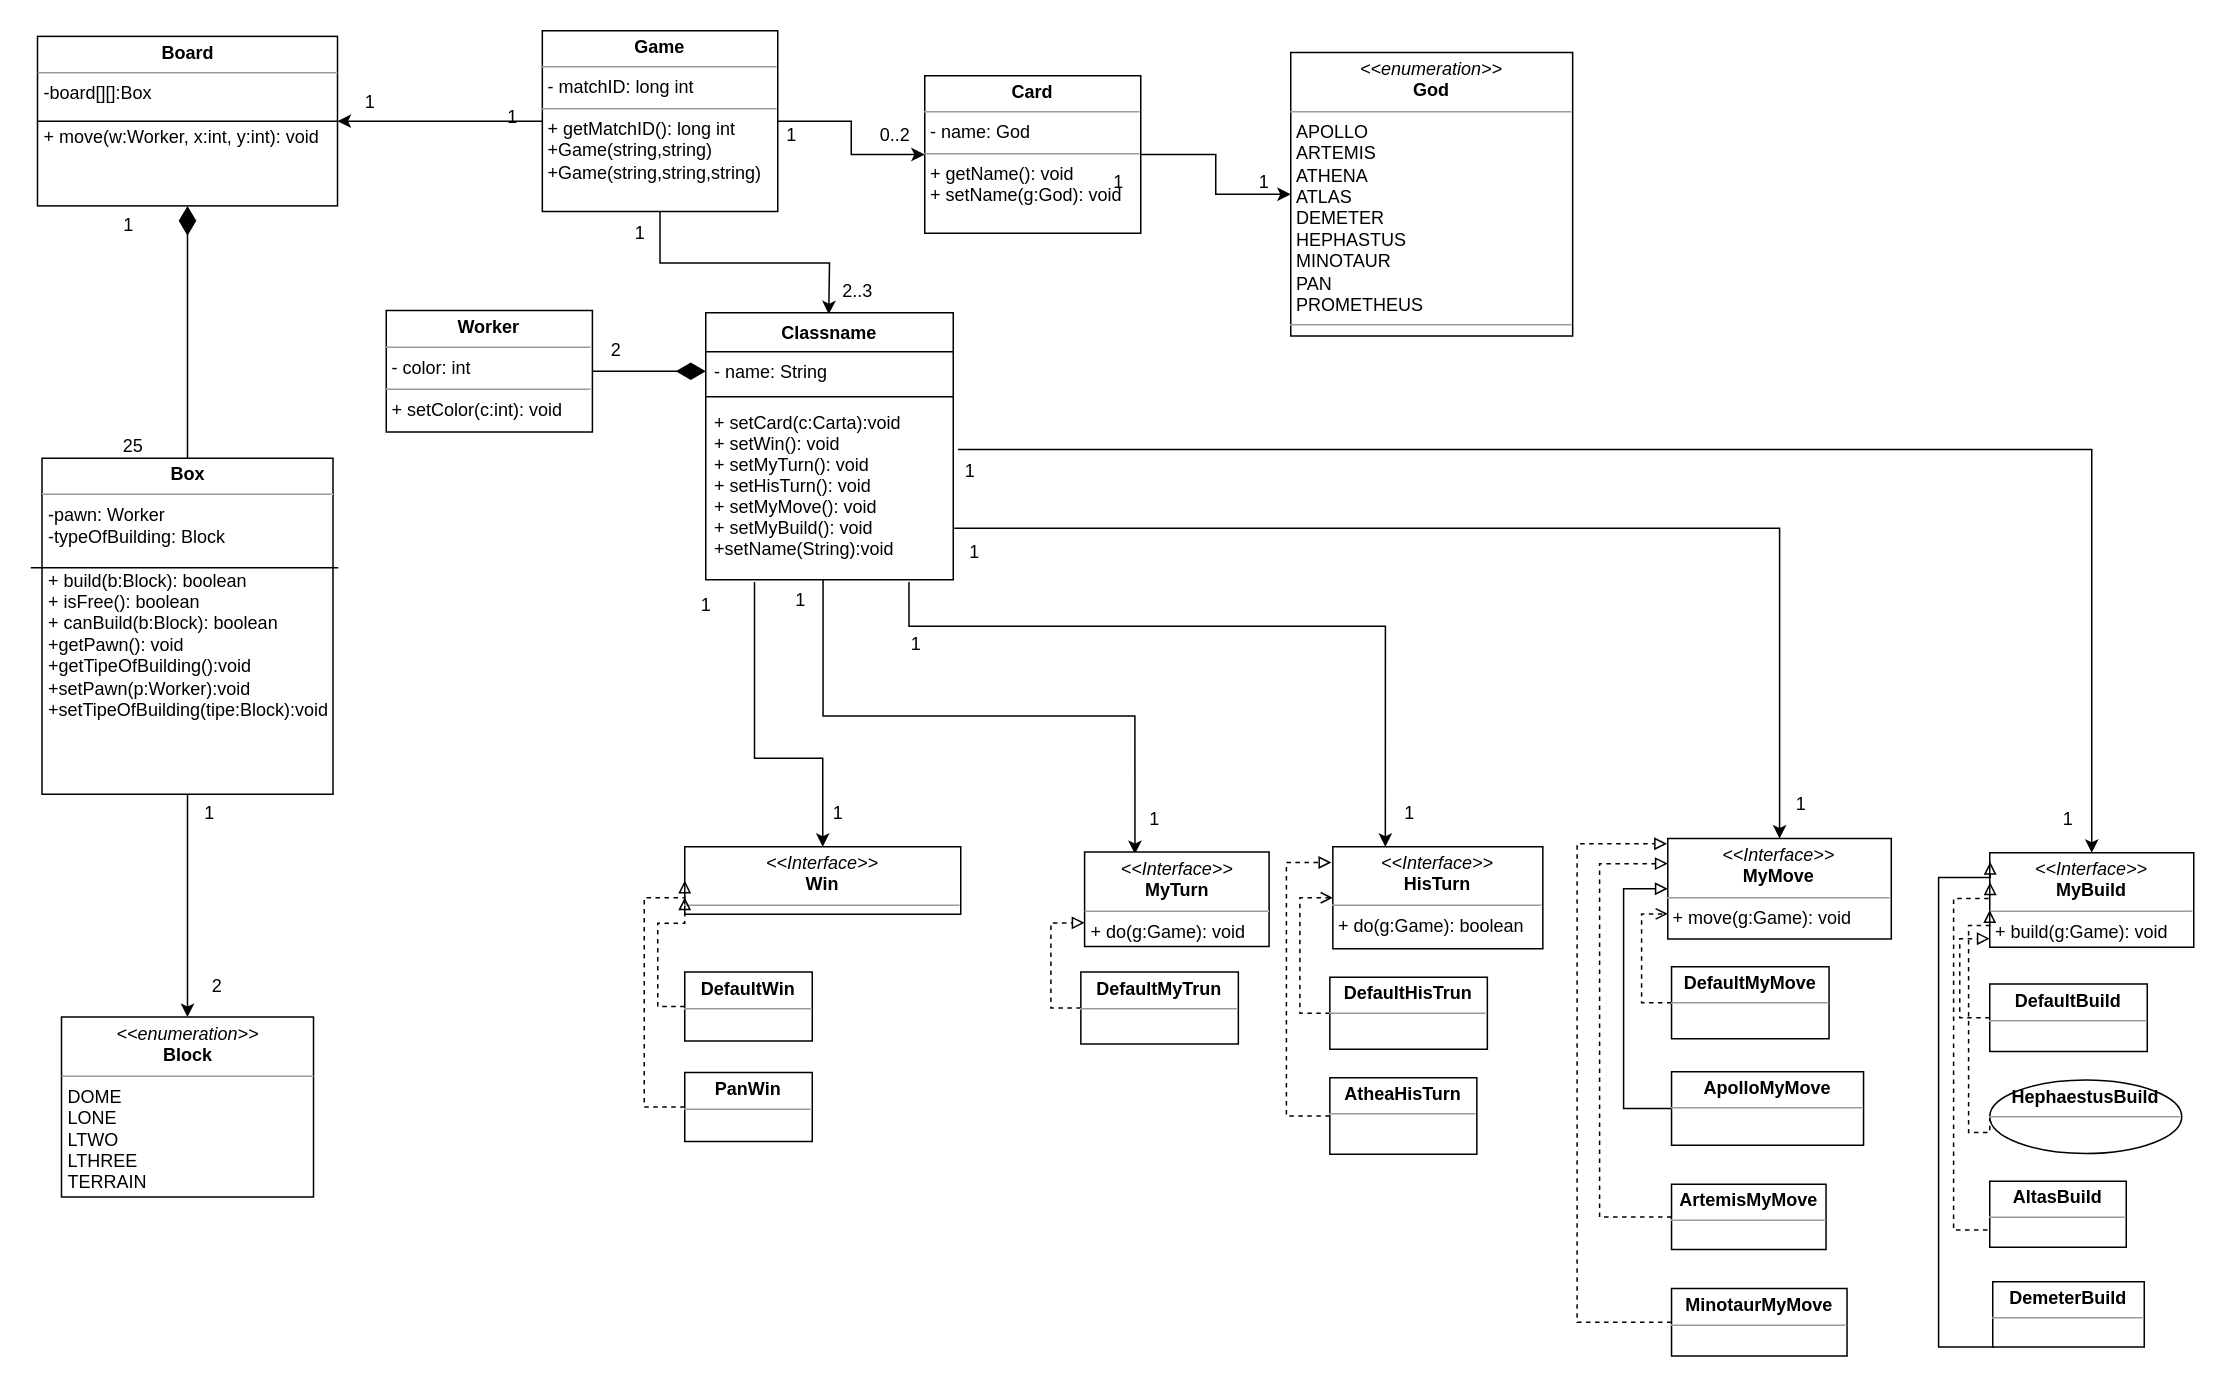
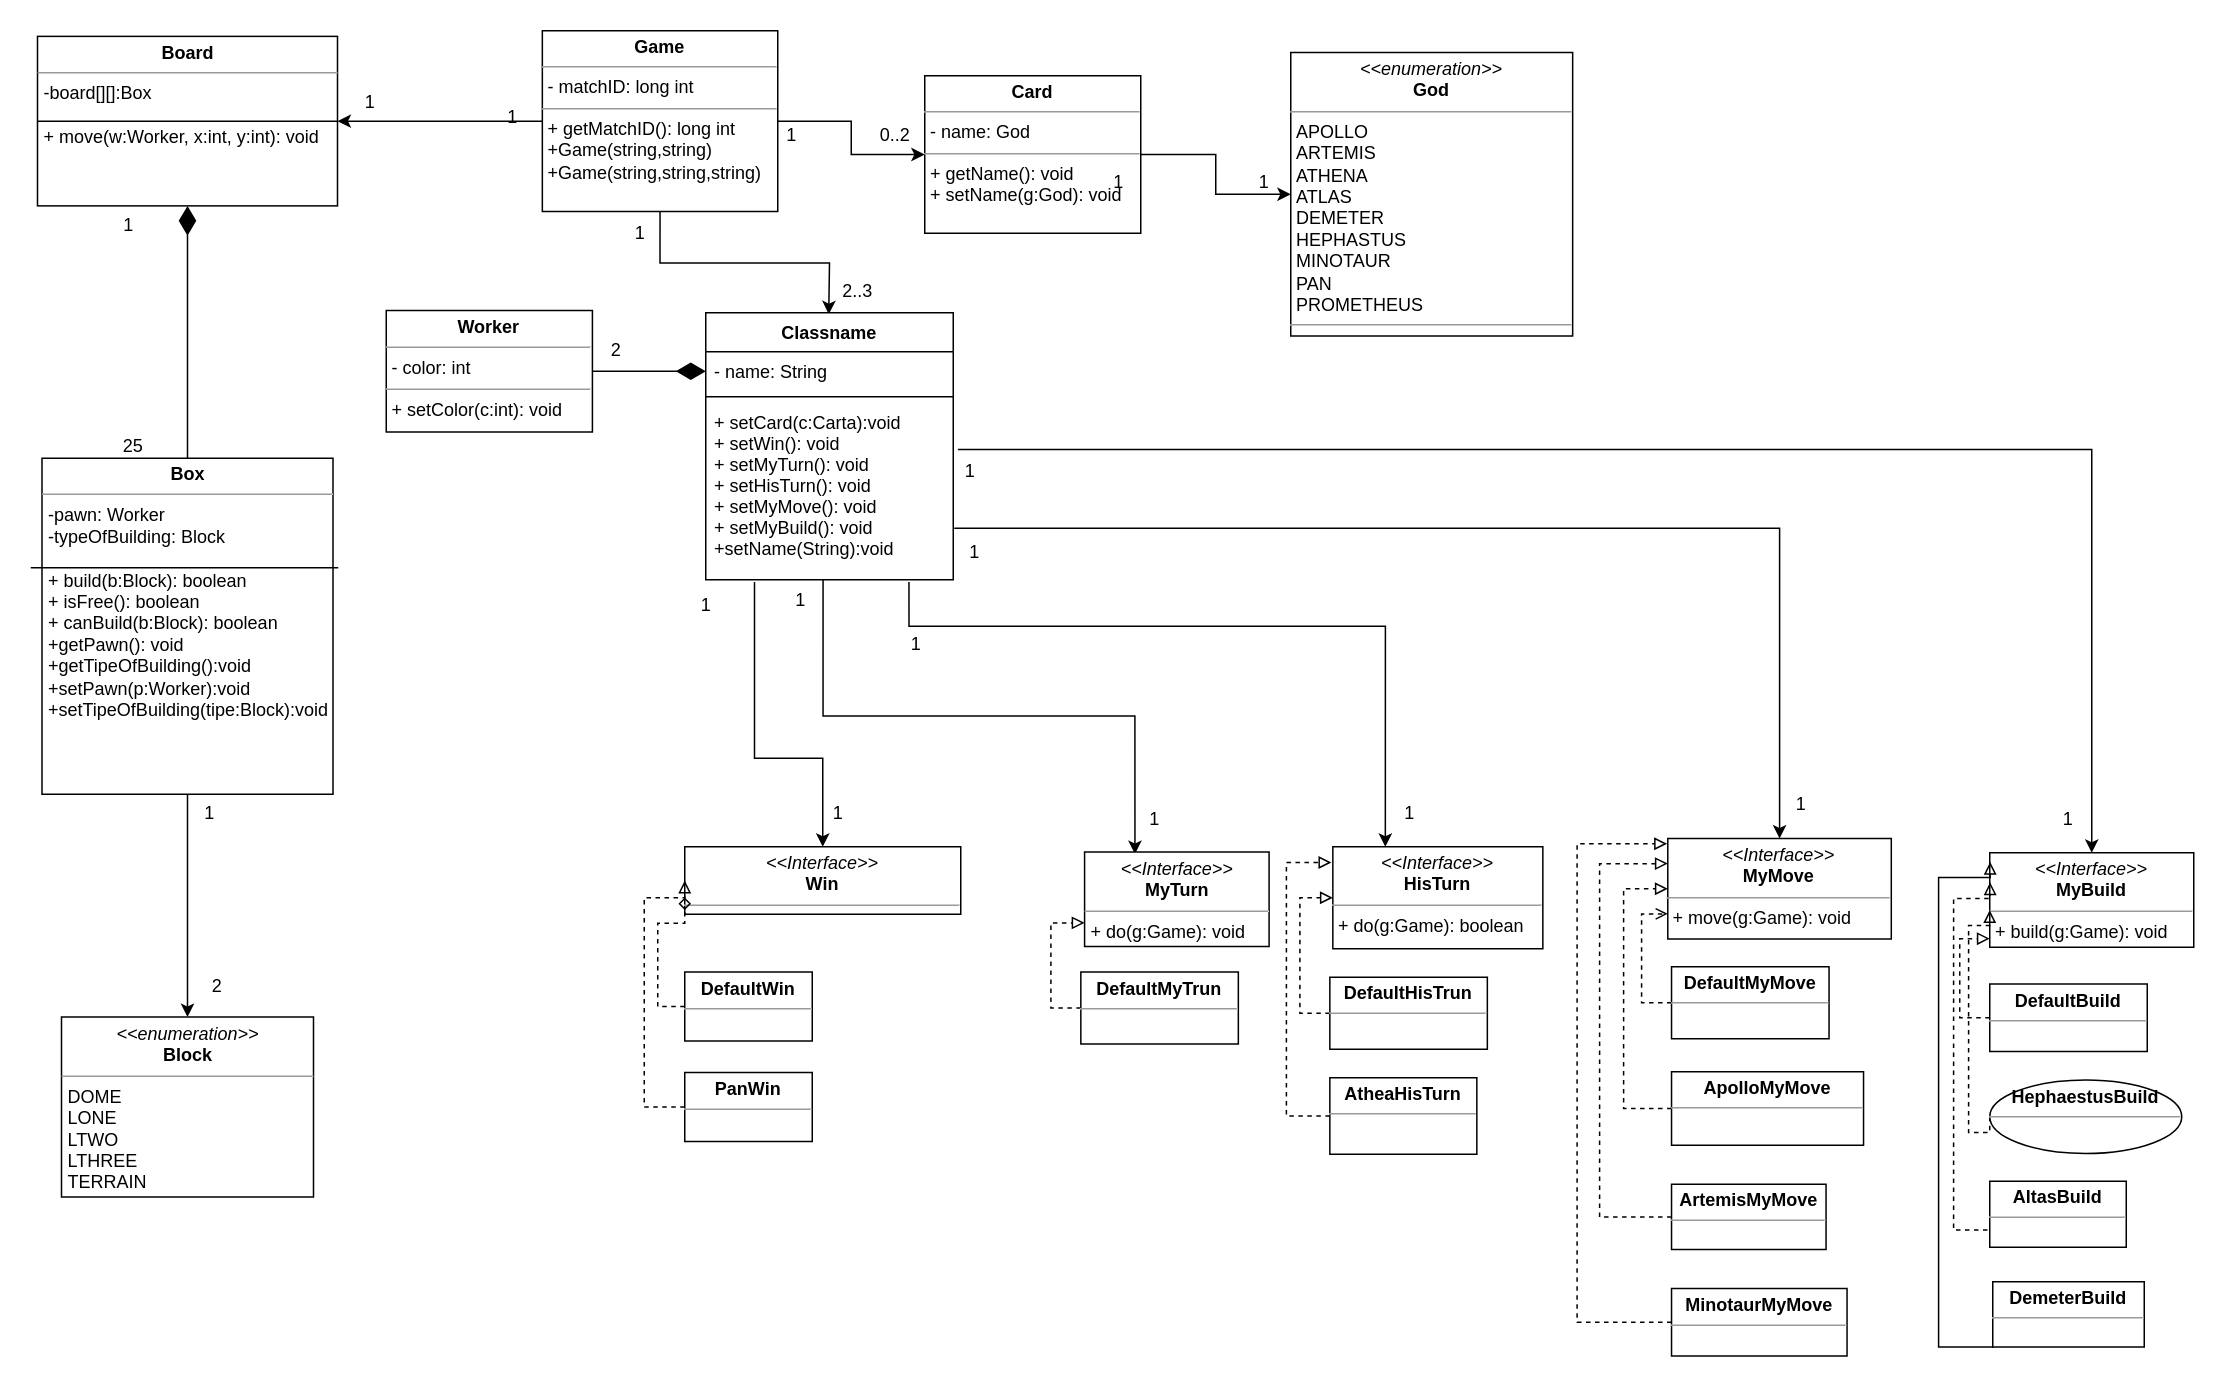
(1323, 898) -> (1319, 898)
(685, 911) -> (685, 910)
(1624, 1006) -> (1624, 1006)
